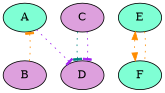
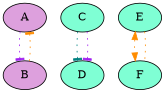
(25, 18) -> (25, 18)
(82, 18) -> (82, 18)
(52, 45) -> (19, 44)
(82, 75) -> (82, 75)
